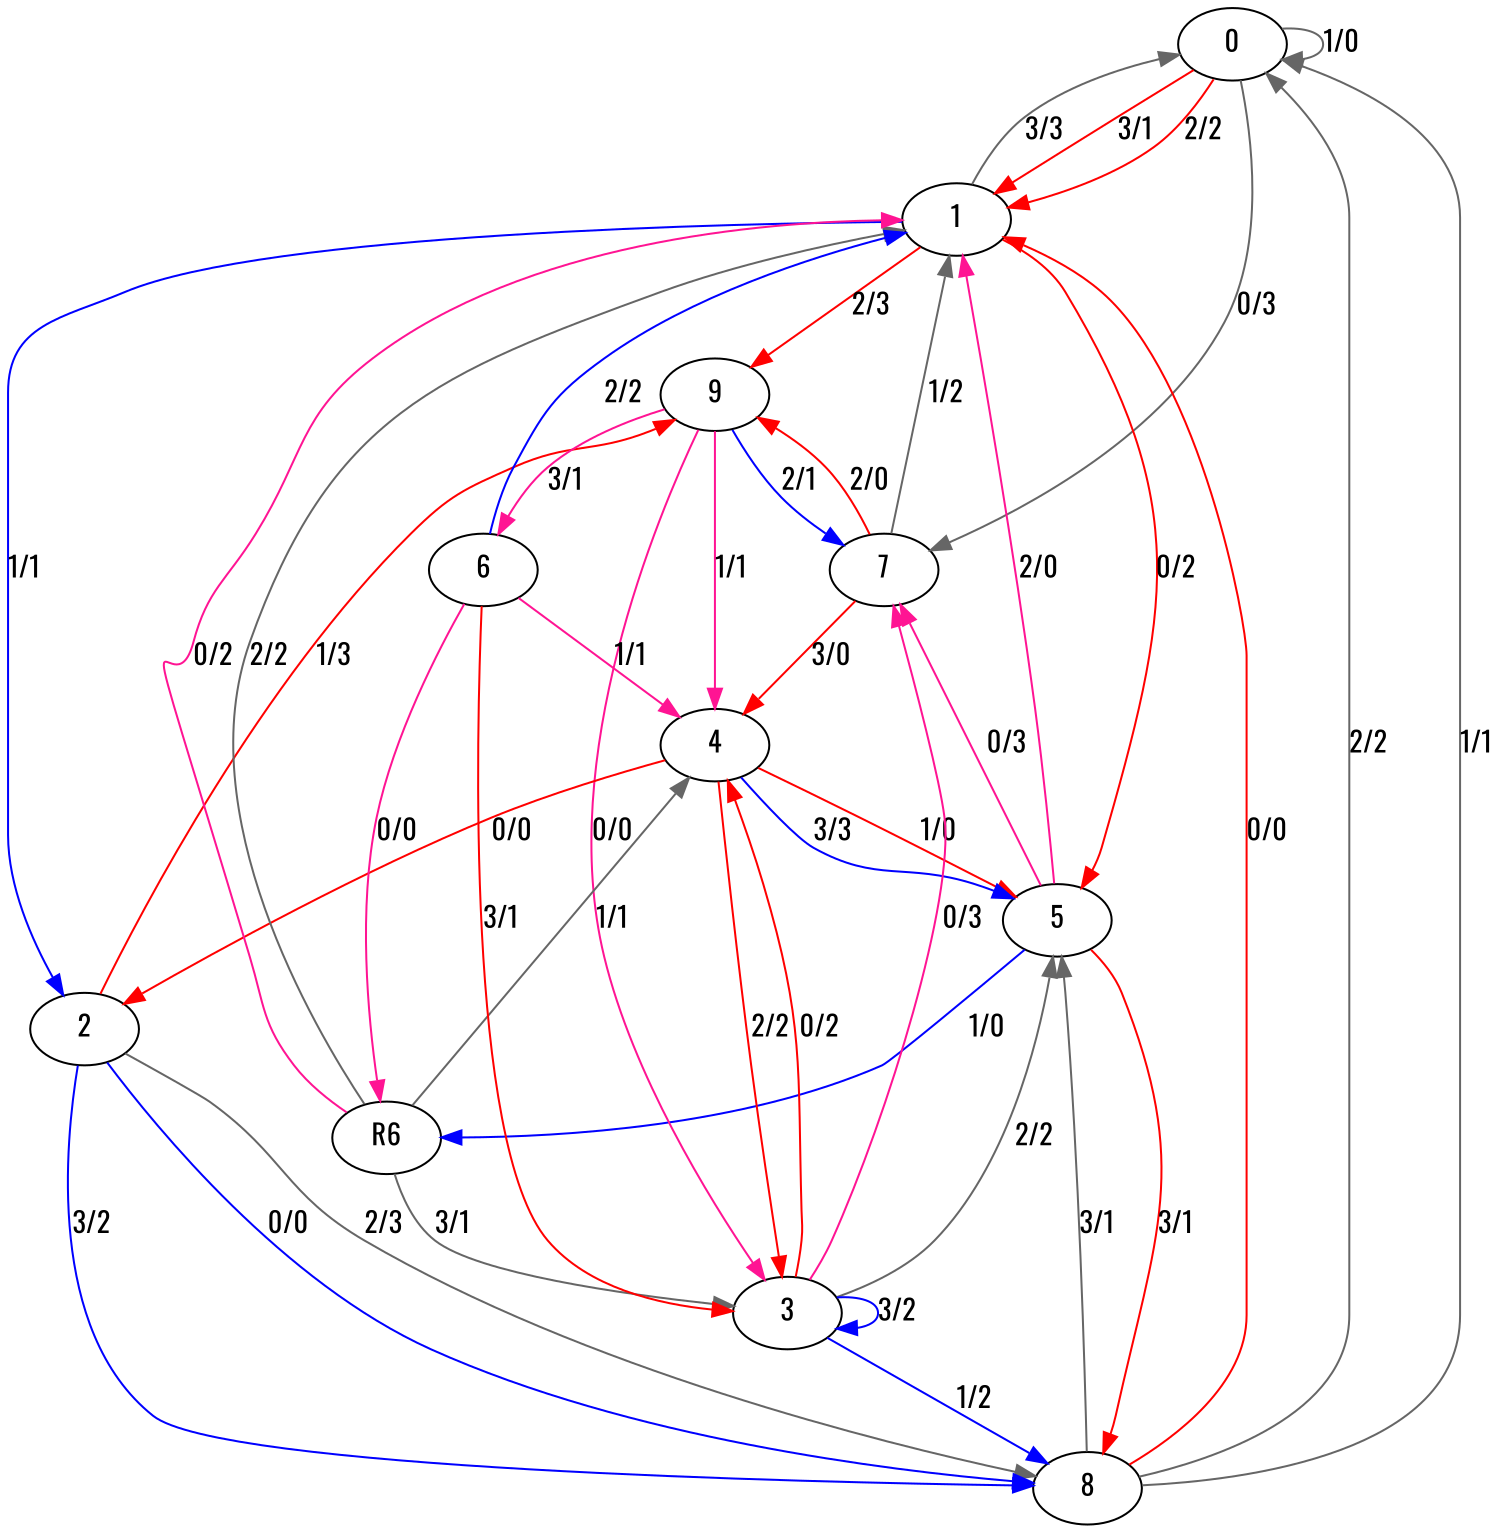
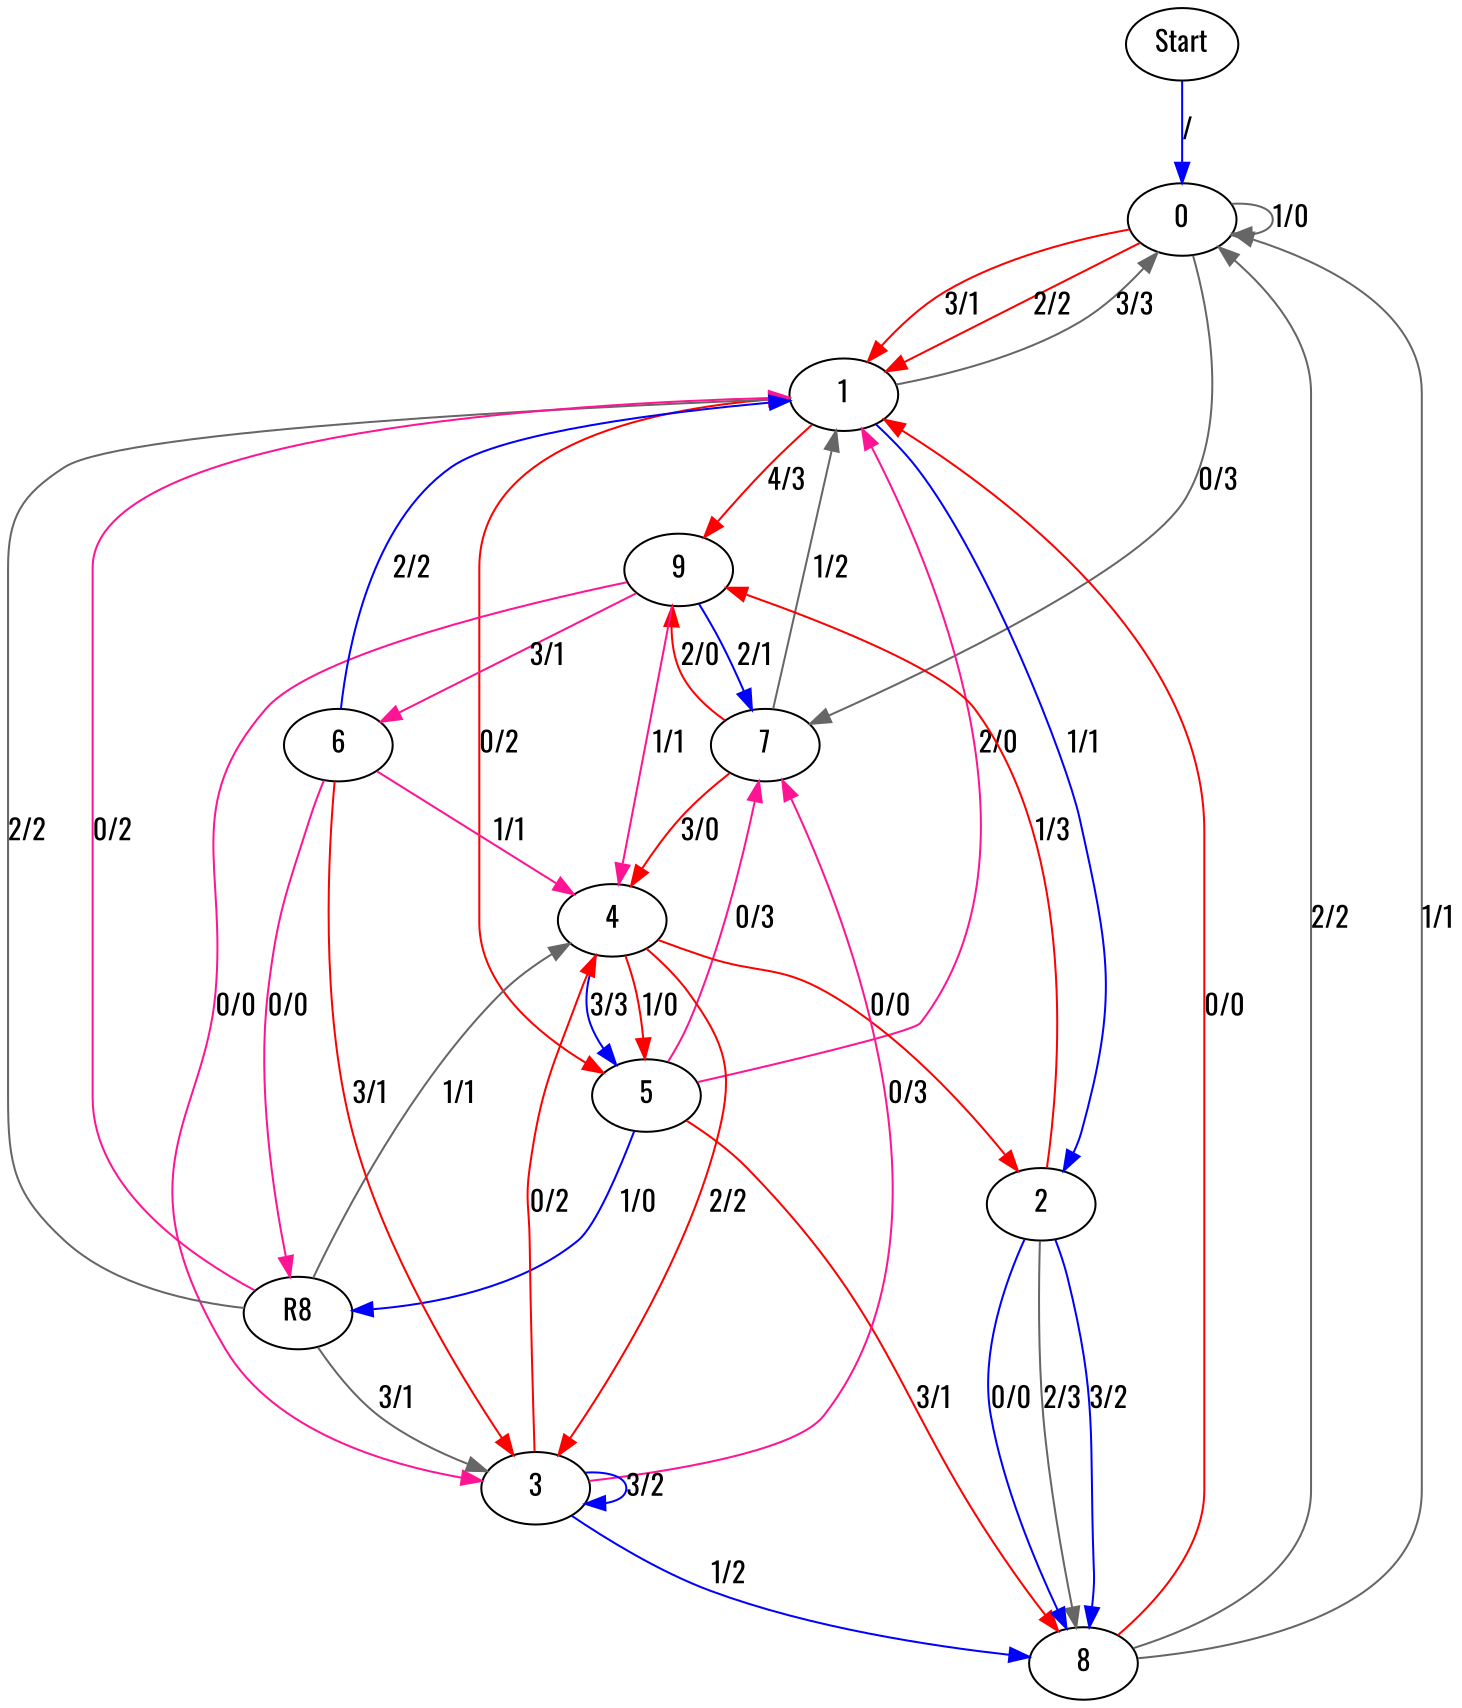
none -> (1182, 44)
(871, 307) -> (786, 482)
(387, 1138) -> (298, 1313)
(986, 1169) -> none
(1079, 1214) -> none
